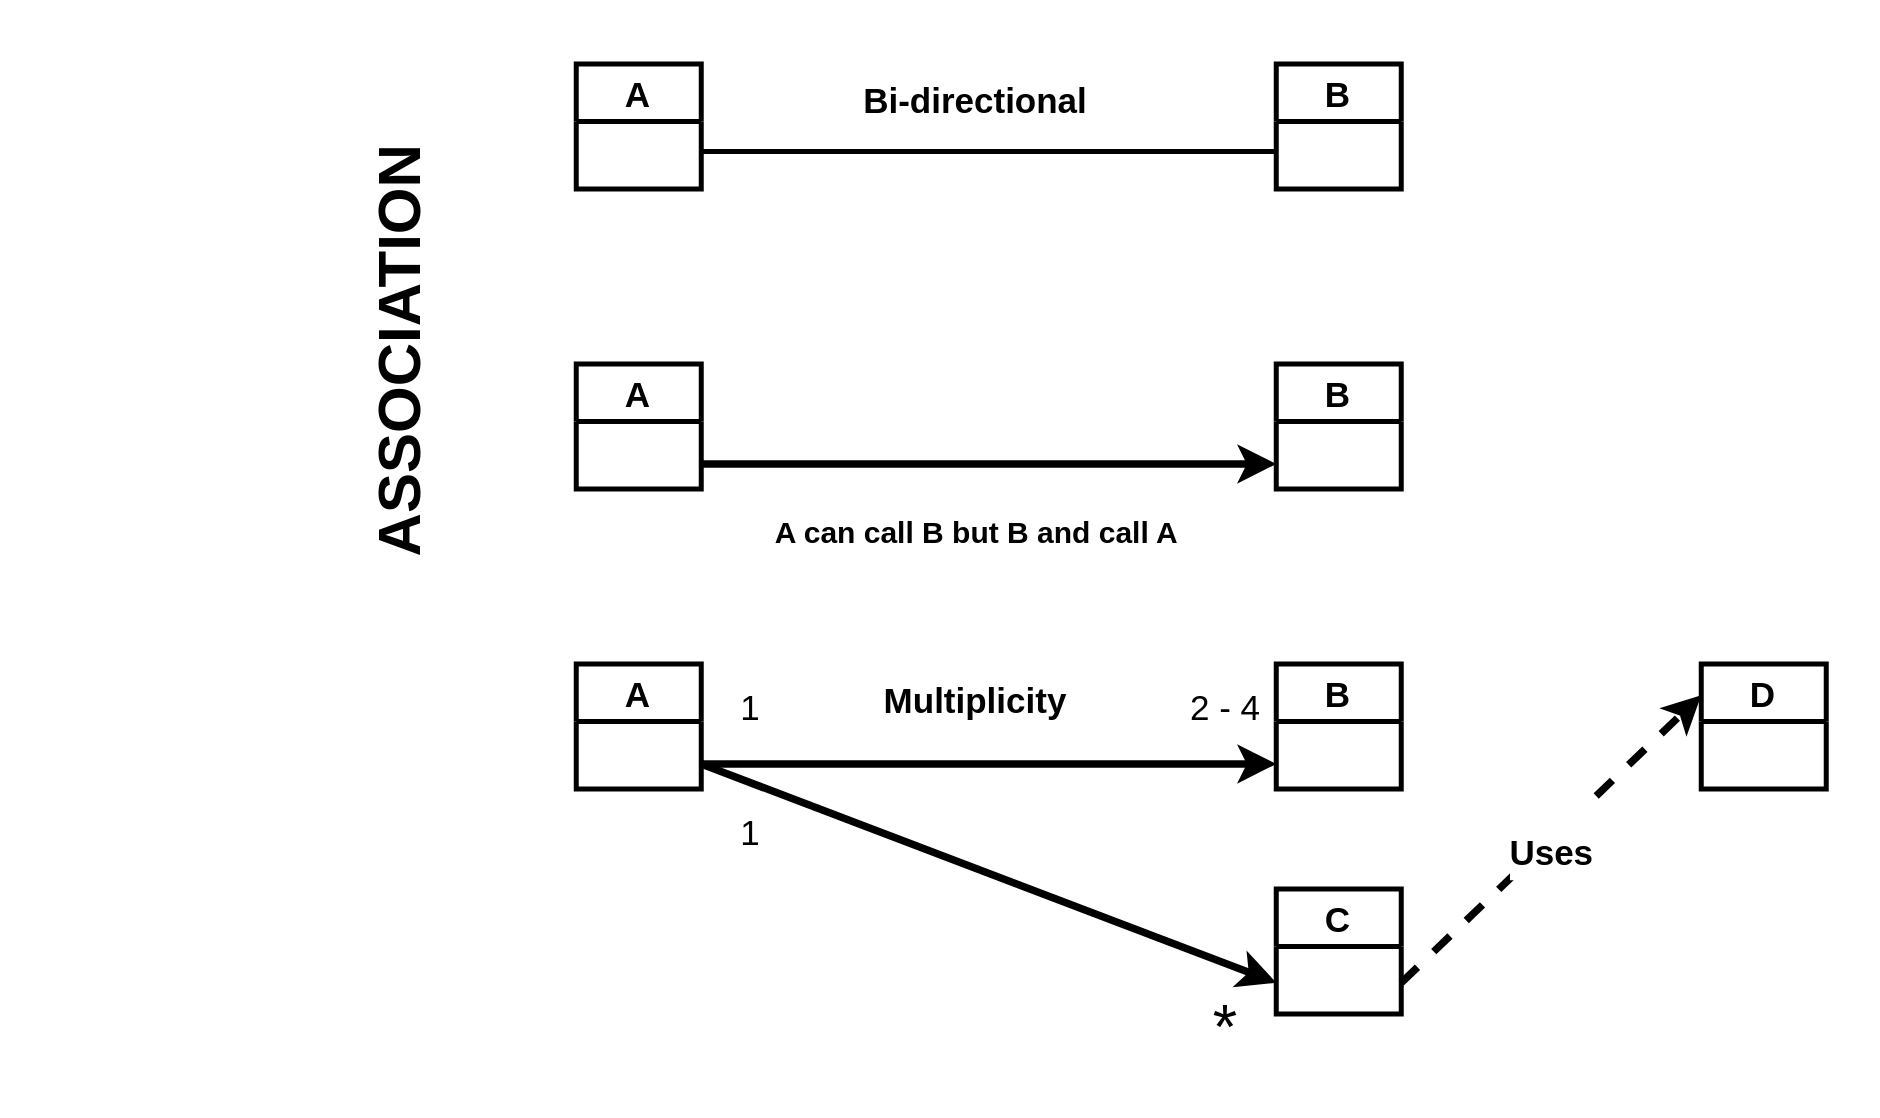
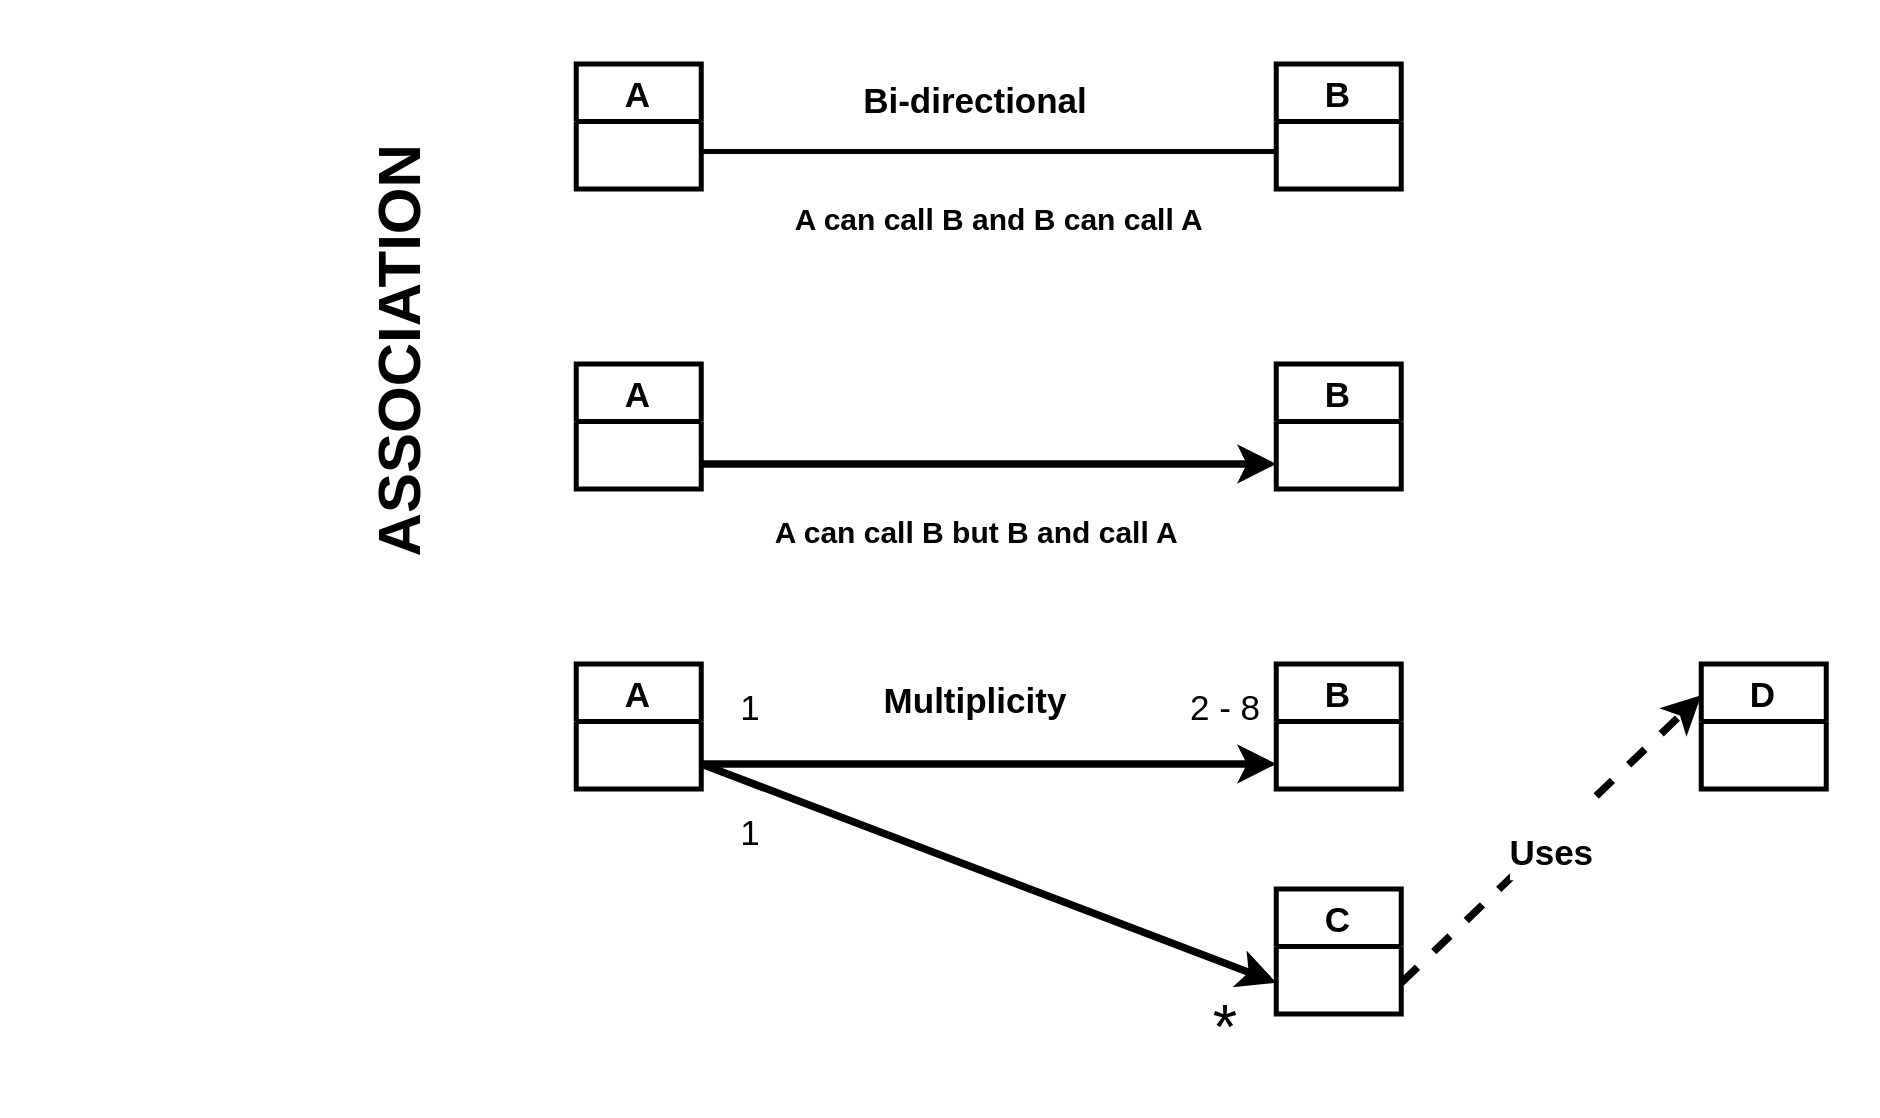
none -> (1000, 221)
(1226, 701) -> (1226, 701)
